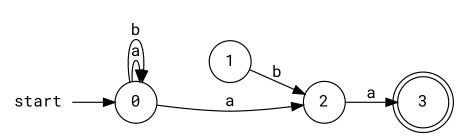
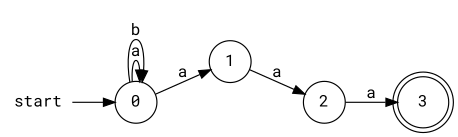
(277, 73) -> (277, 73)
(224, 111) -> (178, 84)
